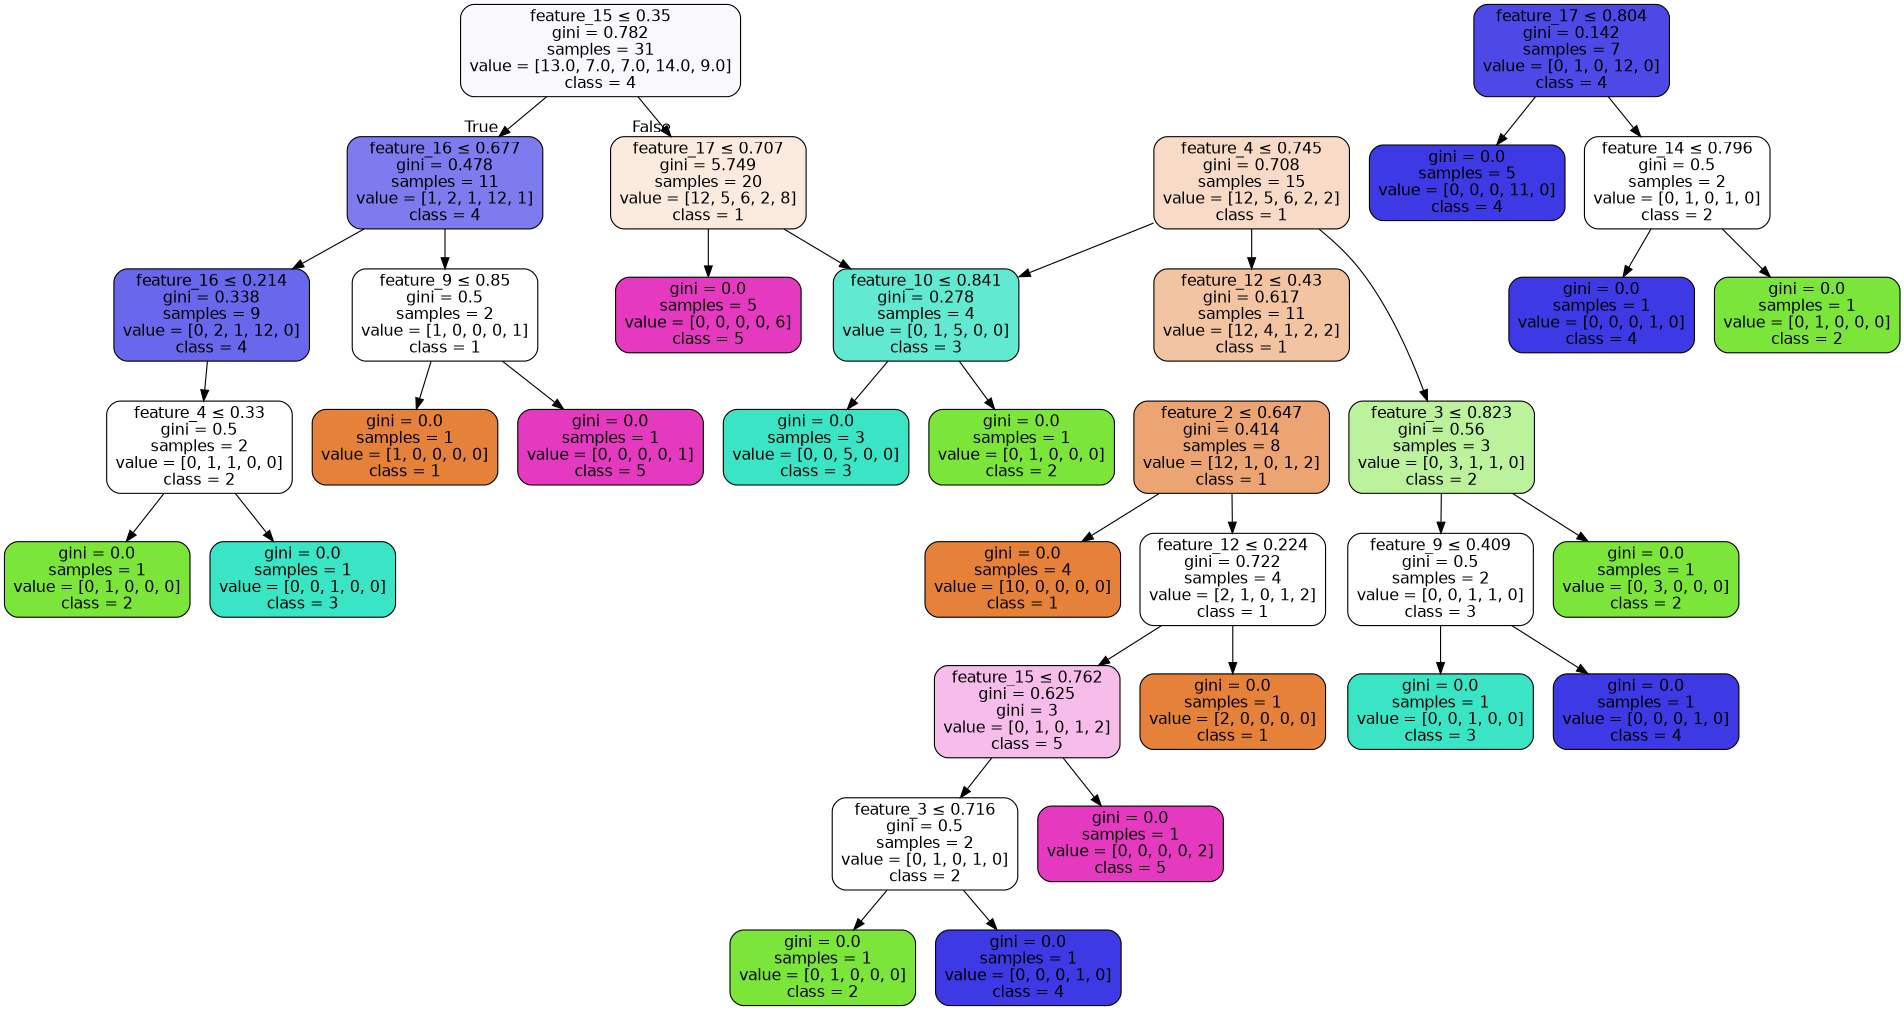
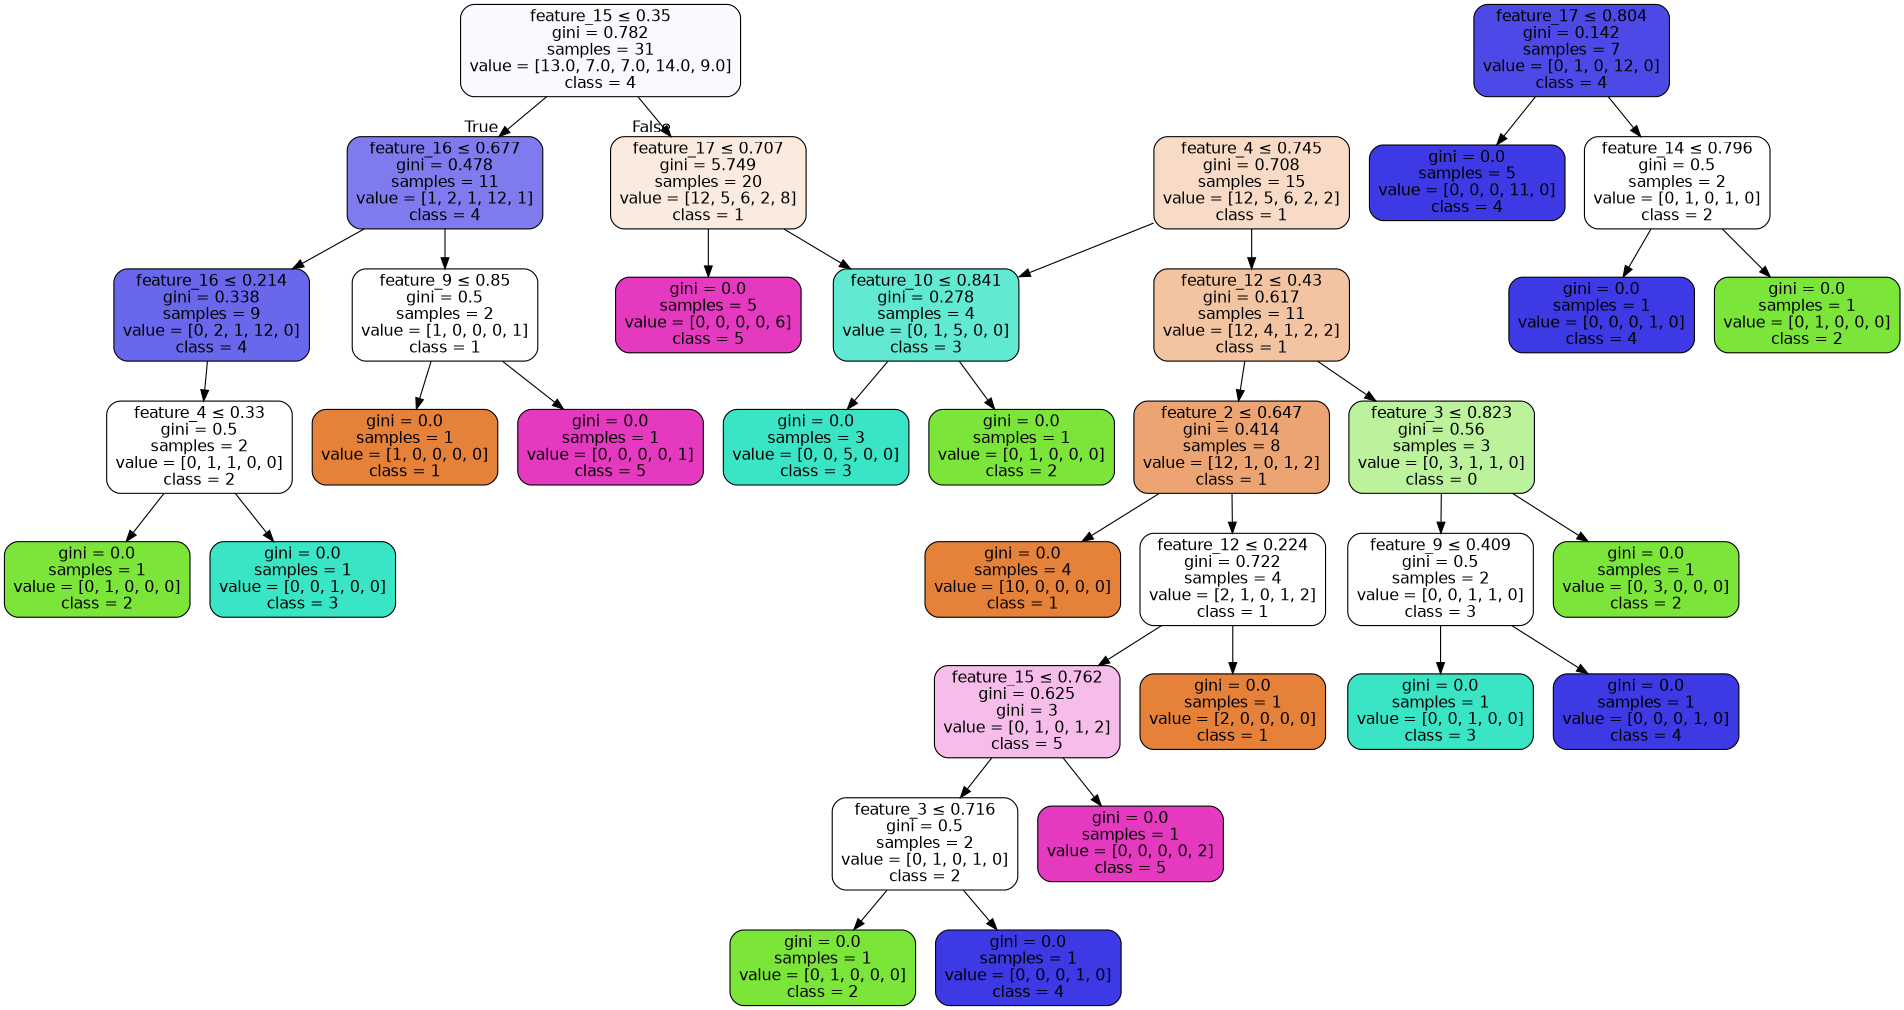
(1382, 302) -> (1342, 378)
none -> (1243, 376)
(1442, 480) -> (1442, 480)
